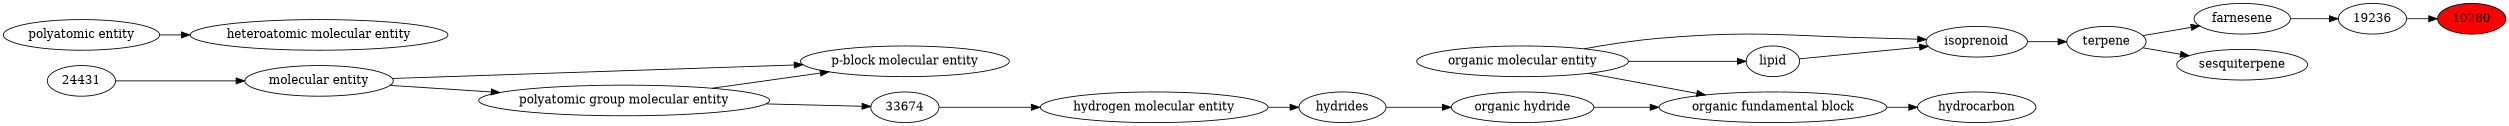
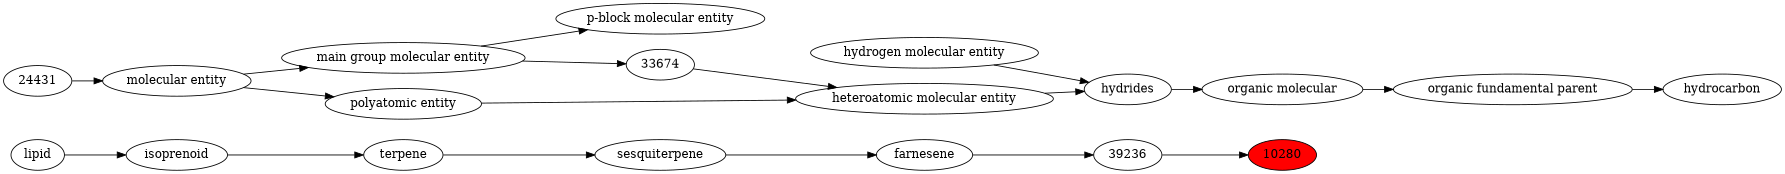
(2372, 19) -> (1128, 155)
(2167, 31) -> (797, 155)
(1523, 61) -> none
(593, 72) -> (284, 92)
none -> (1060, 92)
(624, 100) -> (403, 58)
(985, 107) -> (761, 78)
(1523, 107) -> (1282, 89)
(1773, 107) -> (1513, 89)
